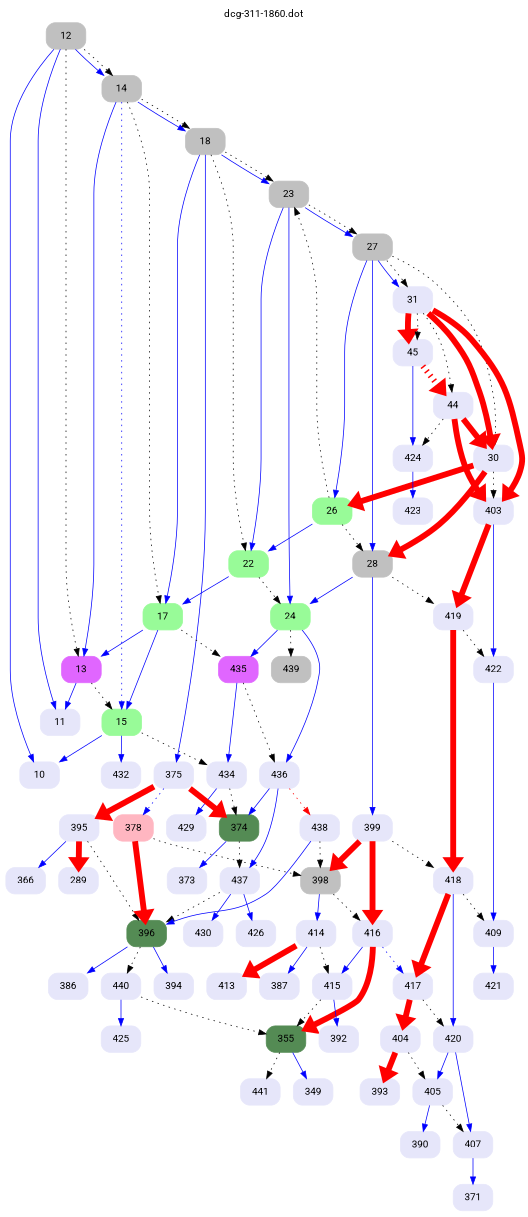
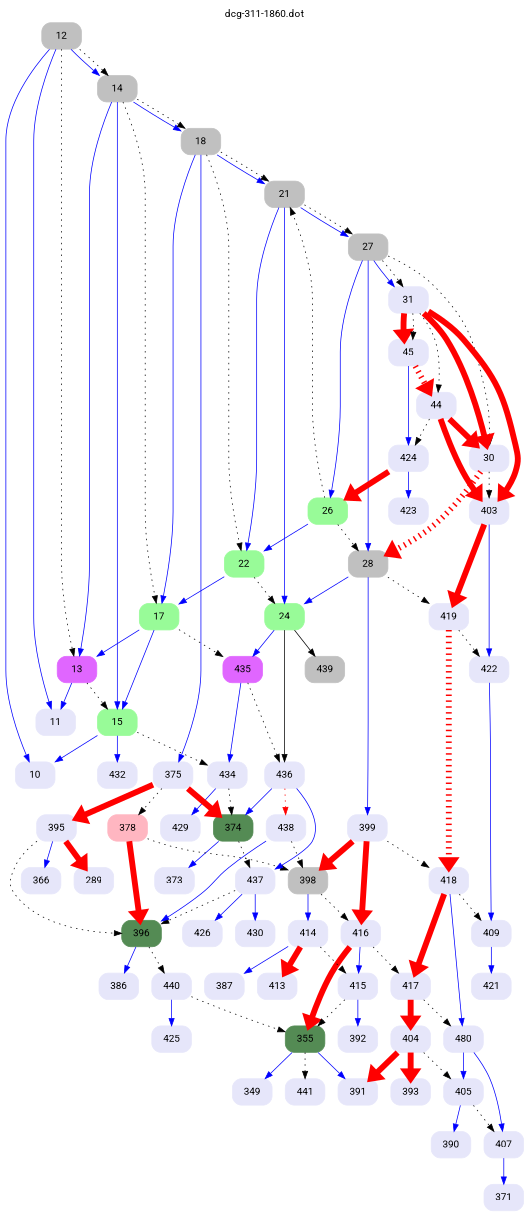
(289, 194) -> (285, 194)
(122, 402) -> (117, 402)
(419, 483) -> (373, 482)
(447, 517) -> (443, 517)
(291, 640) -> (302, 640)
(315, 693) -> (285, 692)
(453, 745) -> (449, 745)
(156, 799) -> (153, 799)
(390, 957) -> (383, 957)
(174, 986) -> none
(453, 1039) -> (463, 1039)
none -> (358, 1092)
